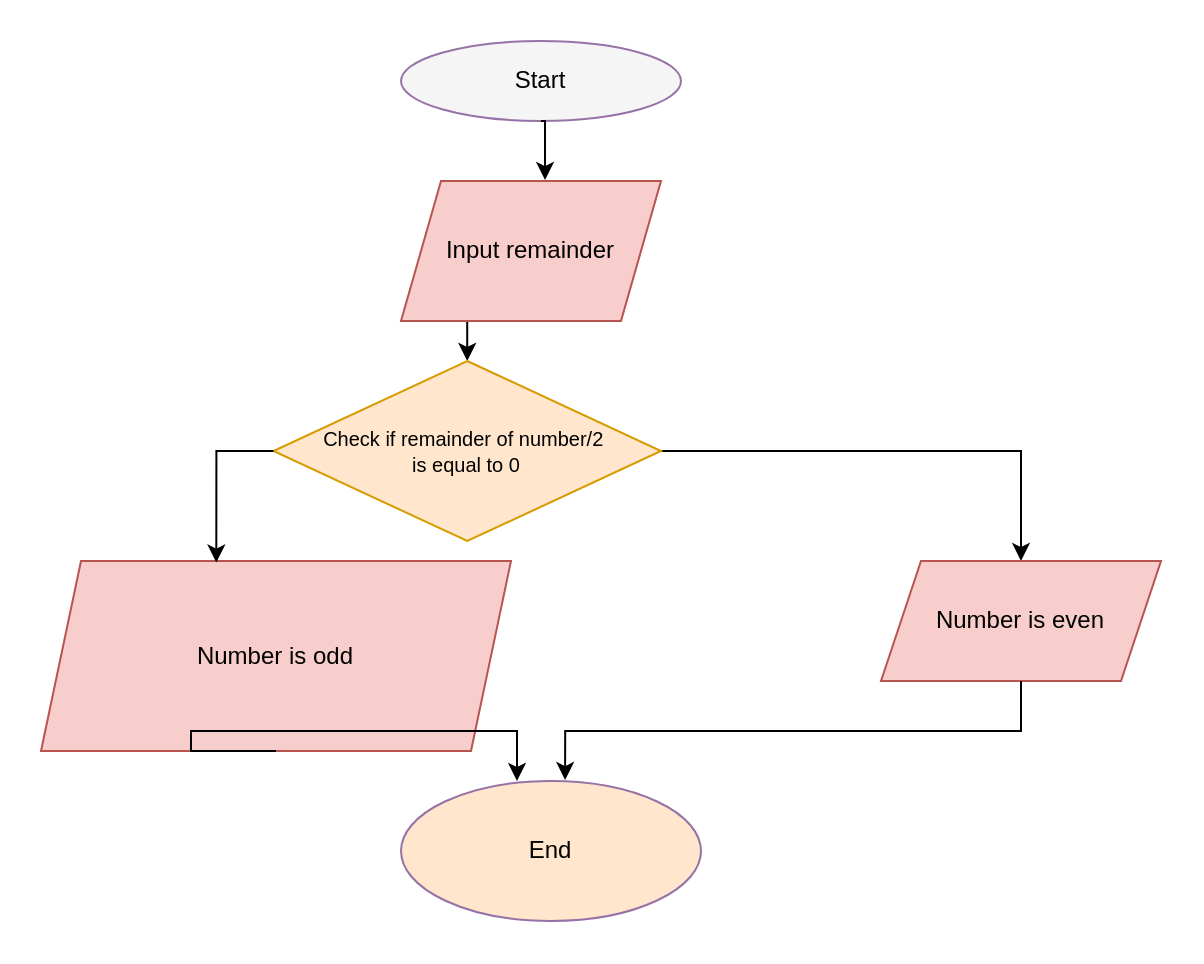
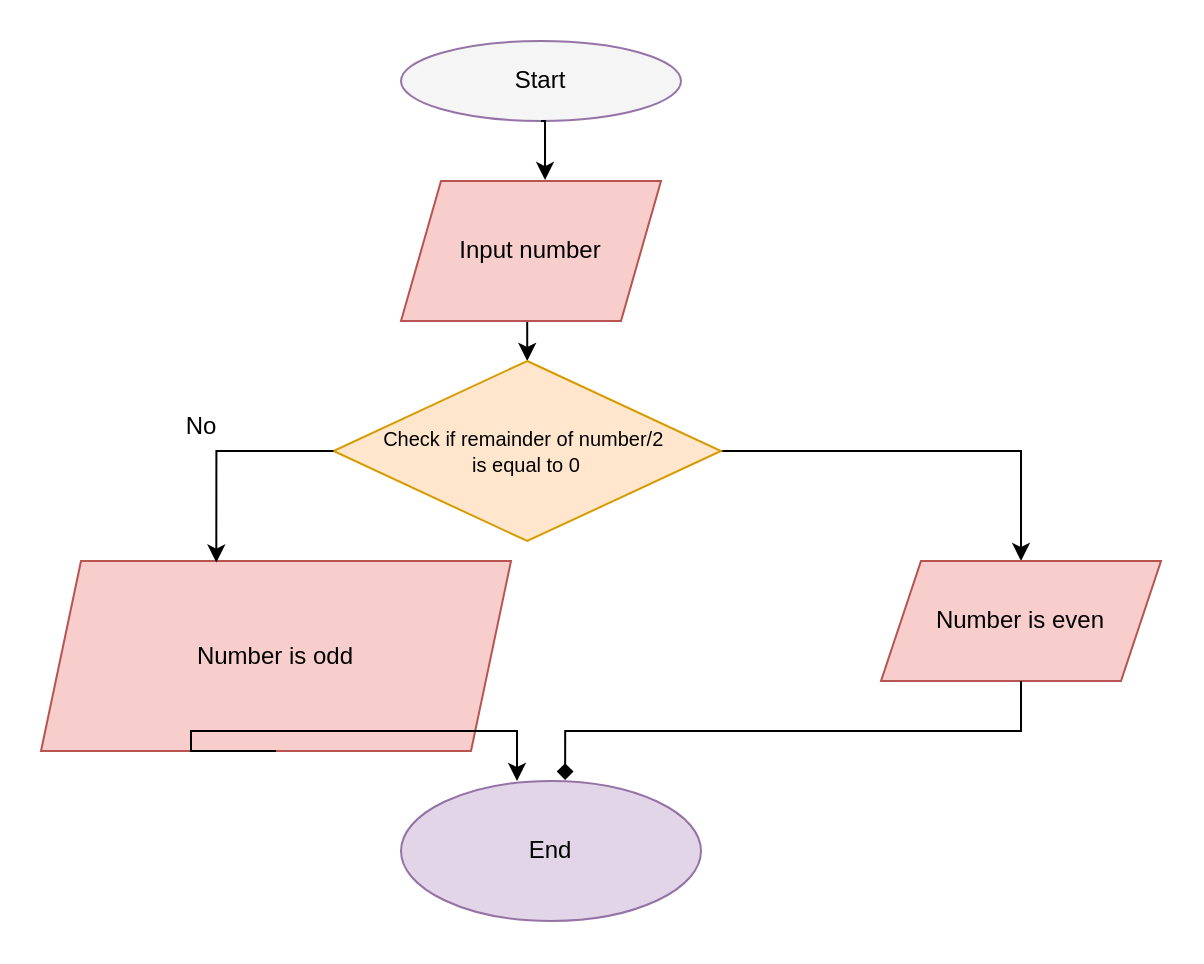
(531, 251) -> (531, 251)
none -> (200, 427)
(467, 451) -> (527, 451)
(565, 764) -> (565, 763)
(551, 851) -> (551, 851)
